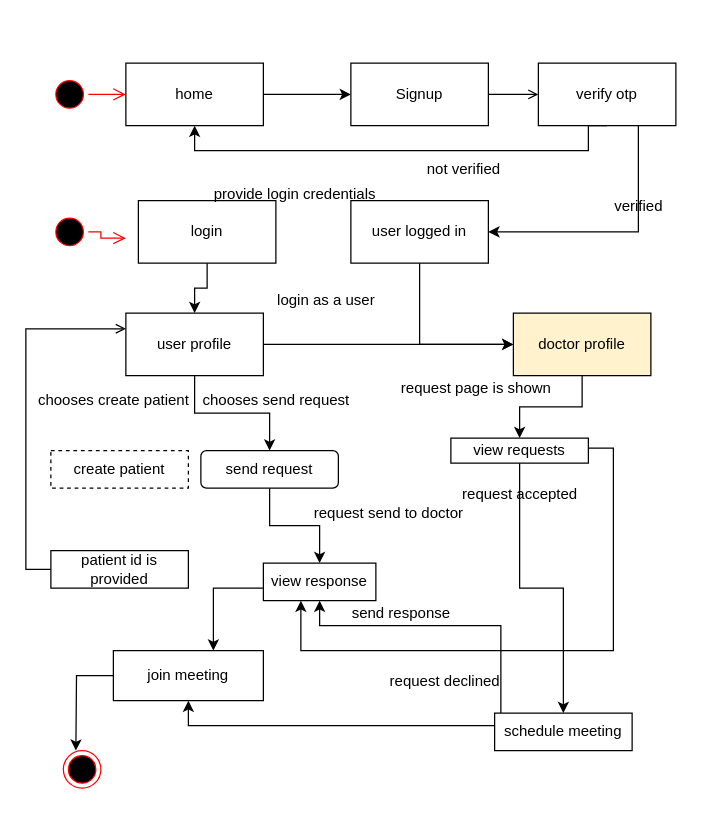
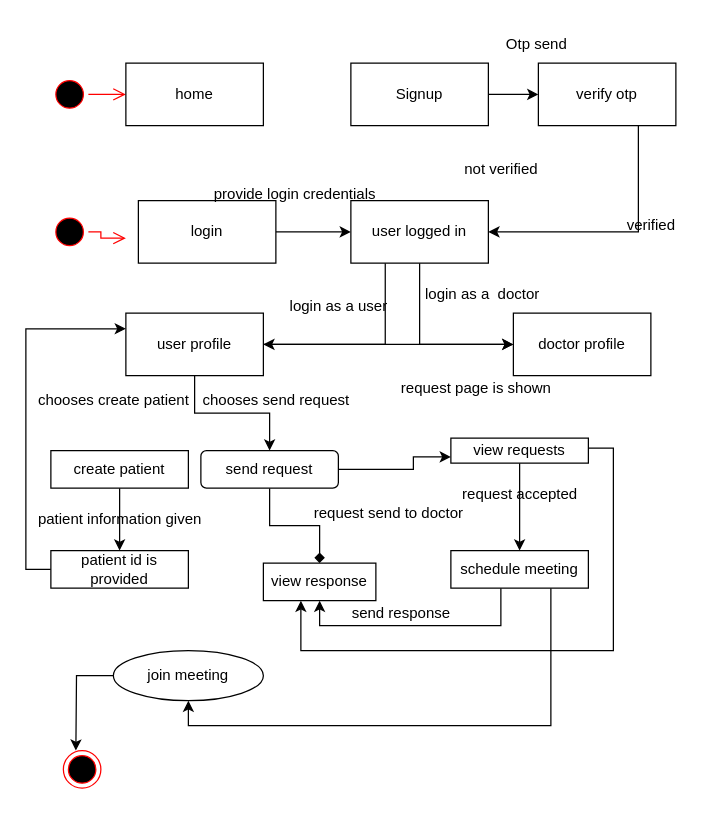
none -> (538, 44)
(302, 94) -> none
(530, 94) -> (528, 94)
(397, 151) -> none
(463, 169) -> (501, 169)
(638, 207) -> (651, 226)
(205, 288) -> (309, 232)
none -> (482, 294)
(326, 301) -> (338, 307)
none -> (385, 302)
(118, 329) -> (116, 329)
(582, 344) -> (582, 344)
(555, 407) -> none
(119, 469) -> (119, 469)
none -> (396, 469)
none -> (119, 515)
none -> (119, 519)
(319, 553) -> (319, 552)
(213, 590) -> none
(188, 676) -> (188, 676)
(444, 682) -> none
(563, 732) -> (519, 569)
